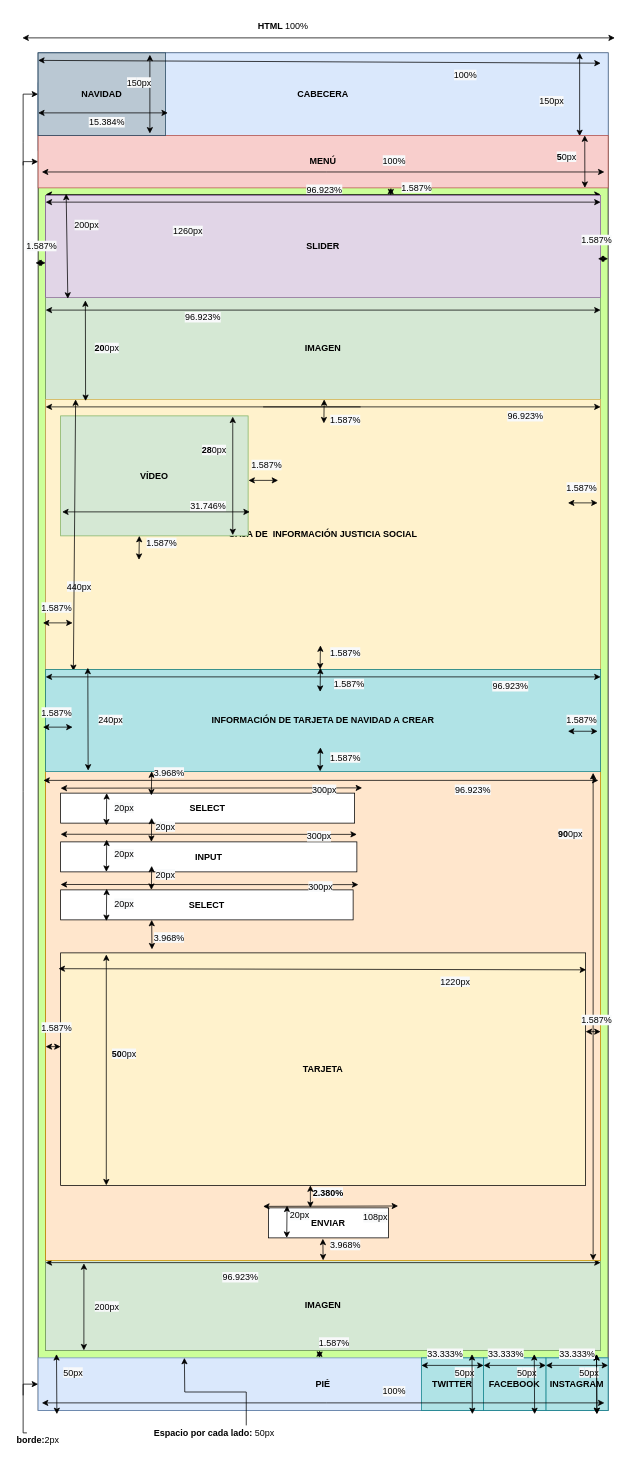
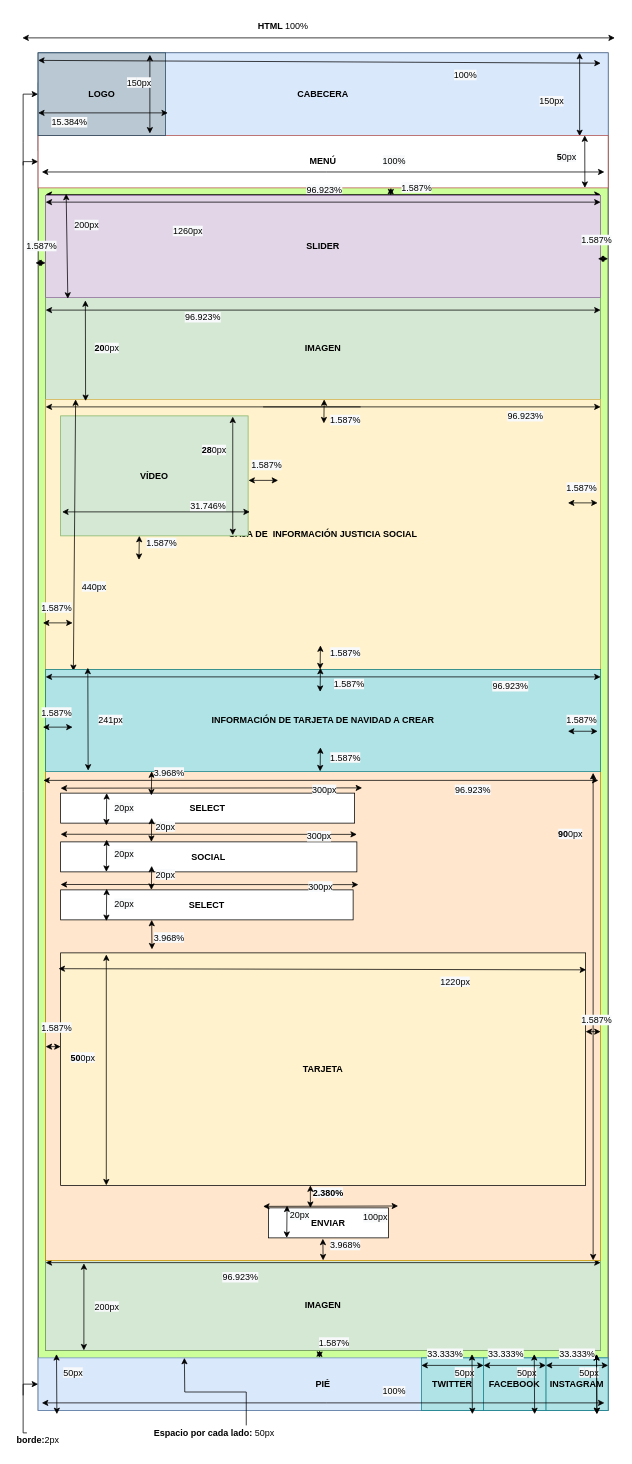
(102, 94) -> (102, 94)
(107, 117) -> (69, 117)
(323, 162) -> (323, 162)
(79, 587) -> (94, 587)
(111, 720) -> (111, 720)
(209, 857) -> (209, 857)
(124, 1054) -> (83, 1058)
(375, 1212) -> (375, 1212)
